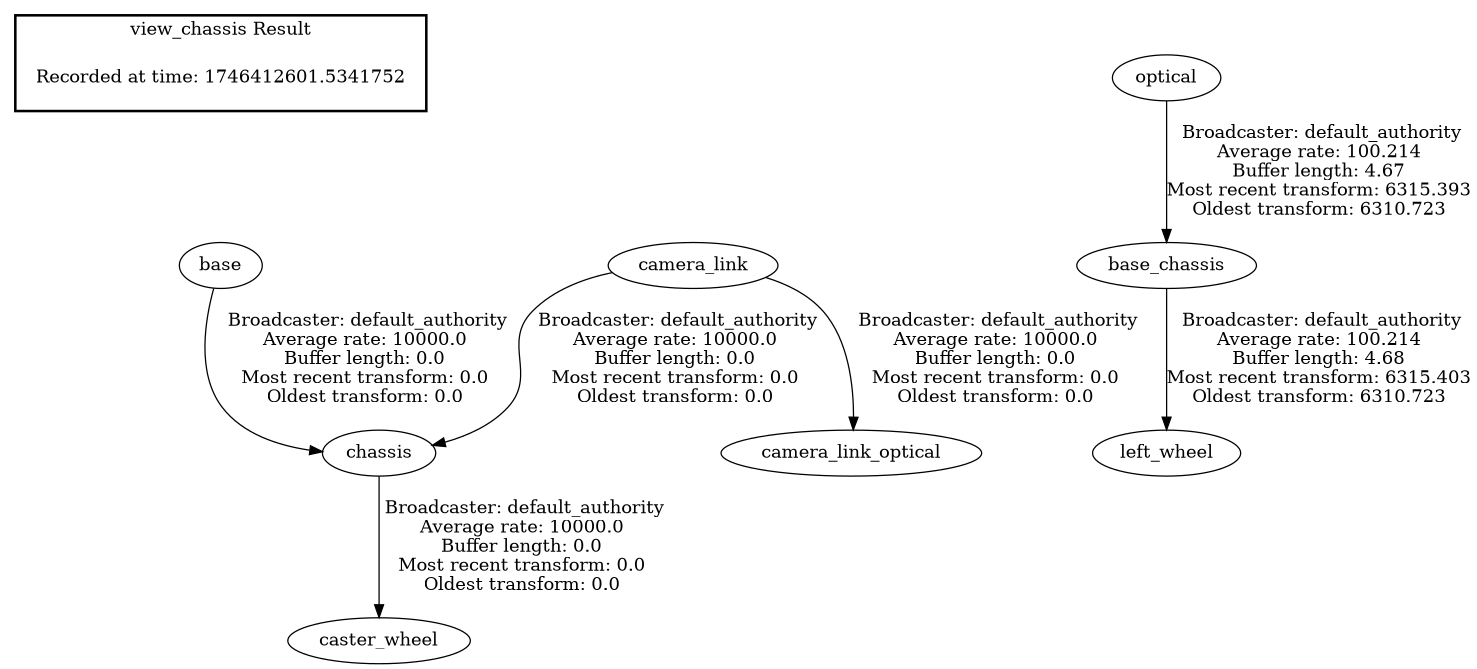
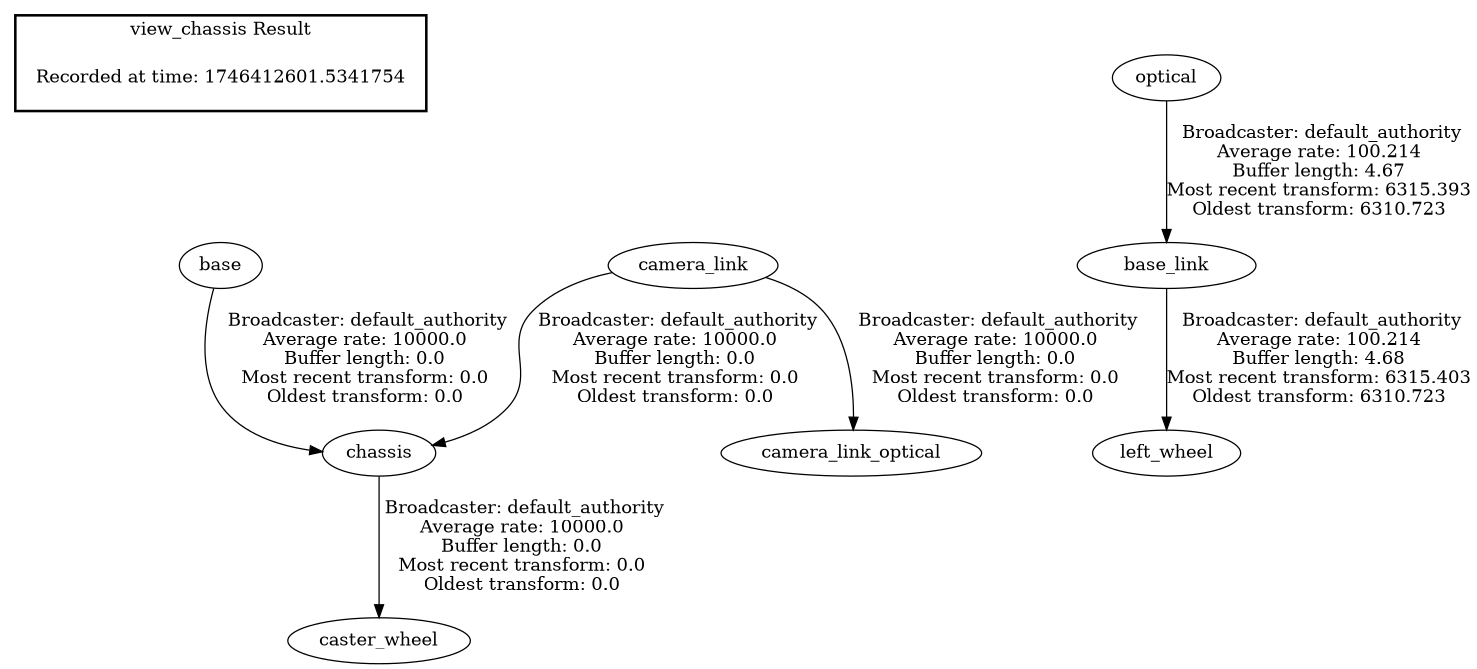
(221, 78) -> (221, 78)
(1167, 265) -> (1167, 265)
